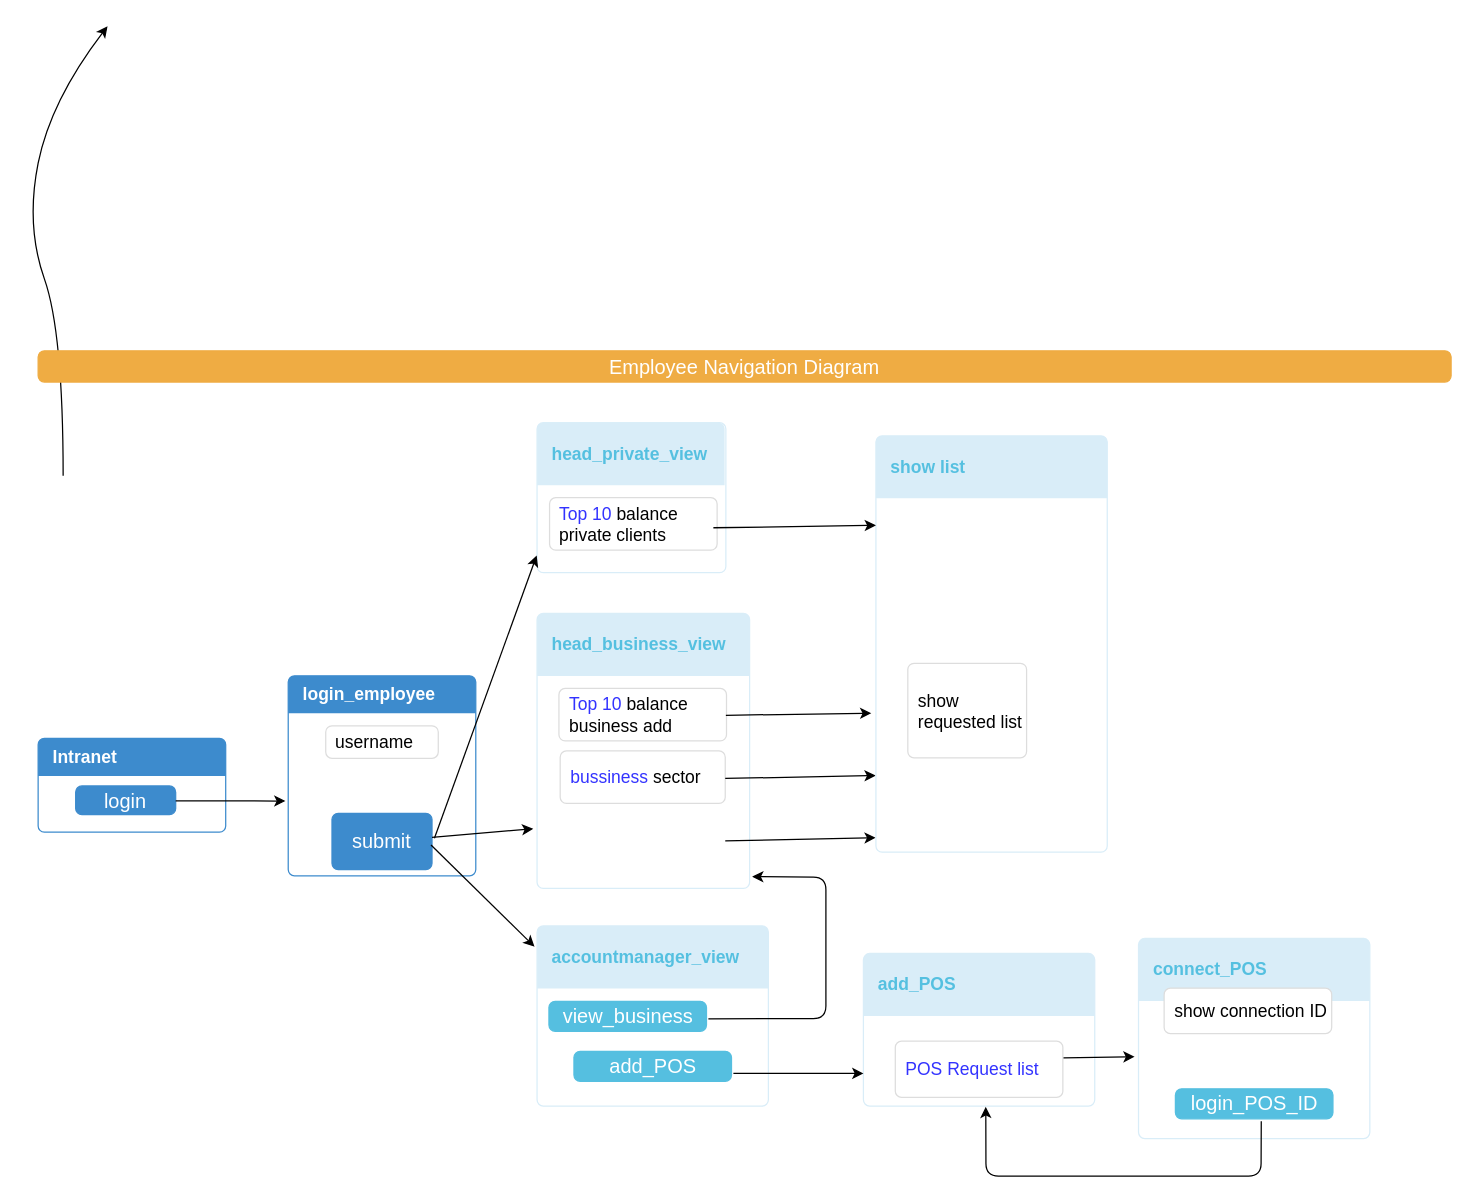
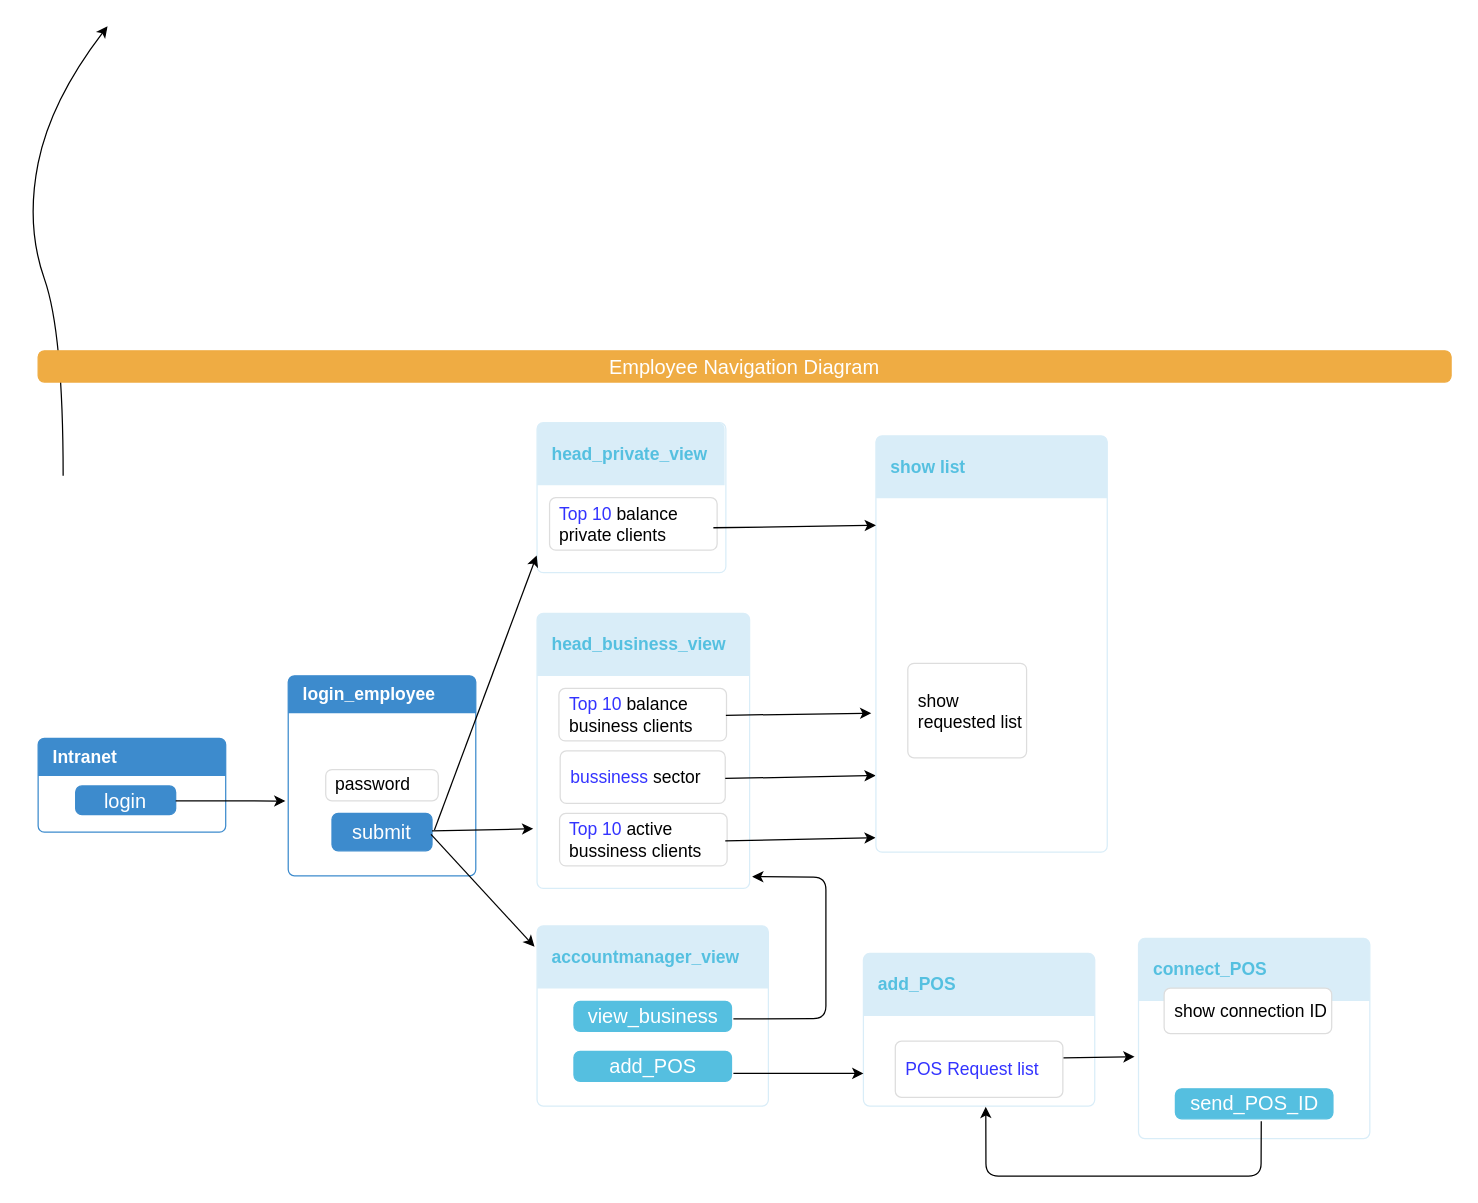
(648, 714) -> (648, 714)
(382, 742) -> none
none -> (382, 785)
none -> (643, 839)
(382, 841) -> (382, 832)
(628, 1016) -> (653, 1016)
(1254, 1103) -> (1254, 1103)
